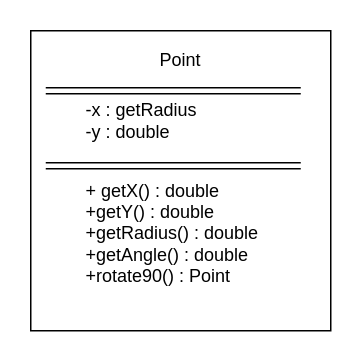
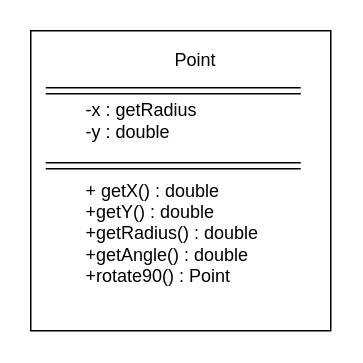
(181, 61) -> (196, 61)
